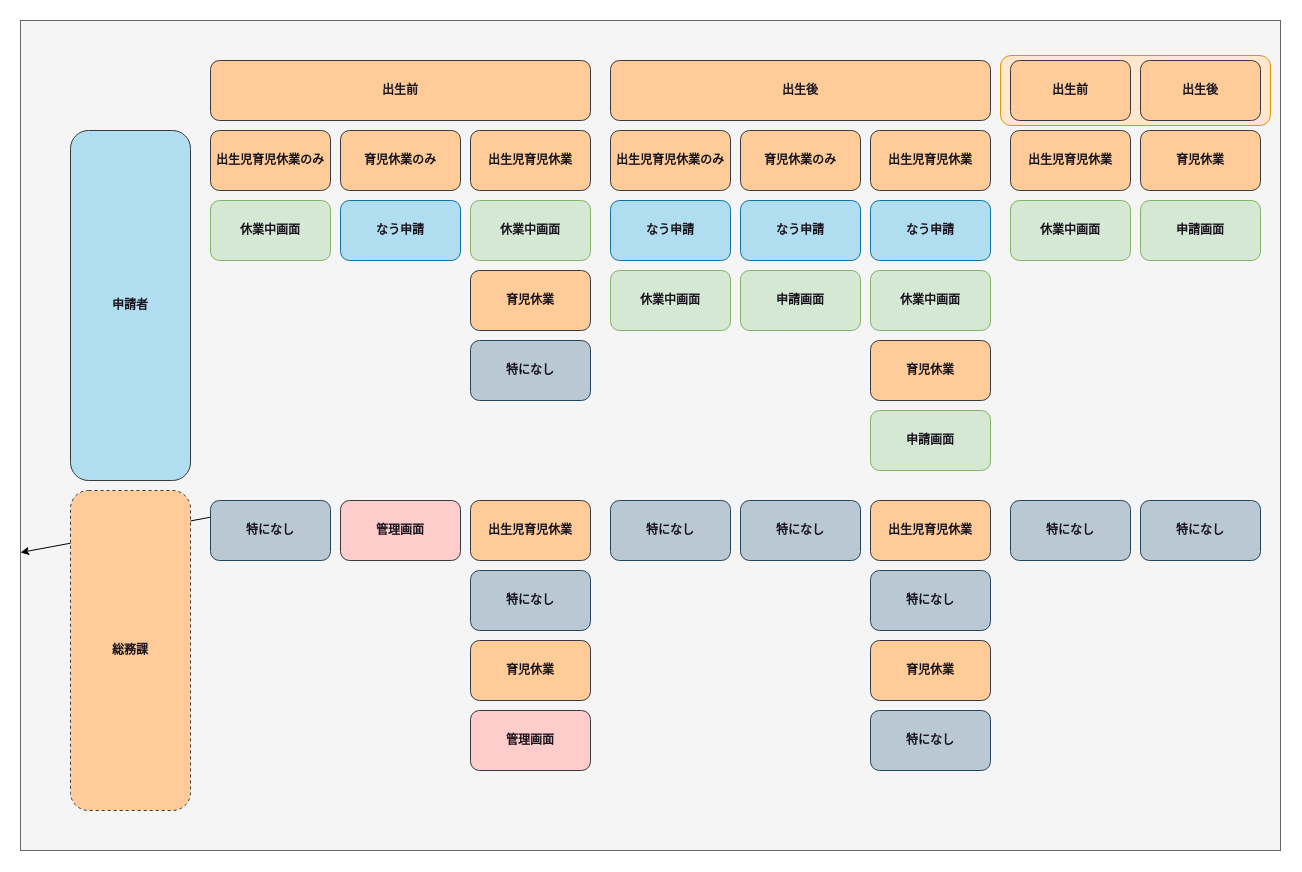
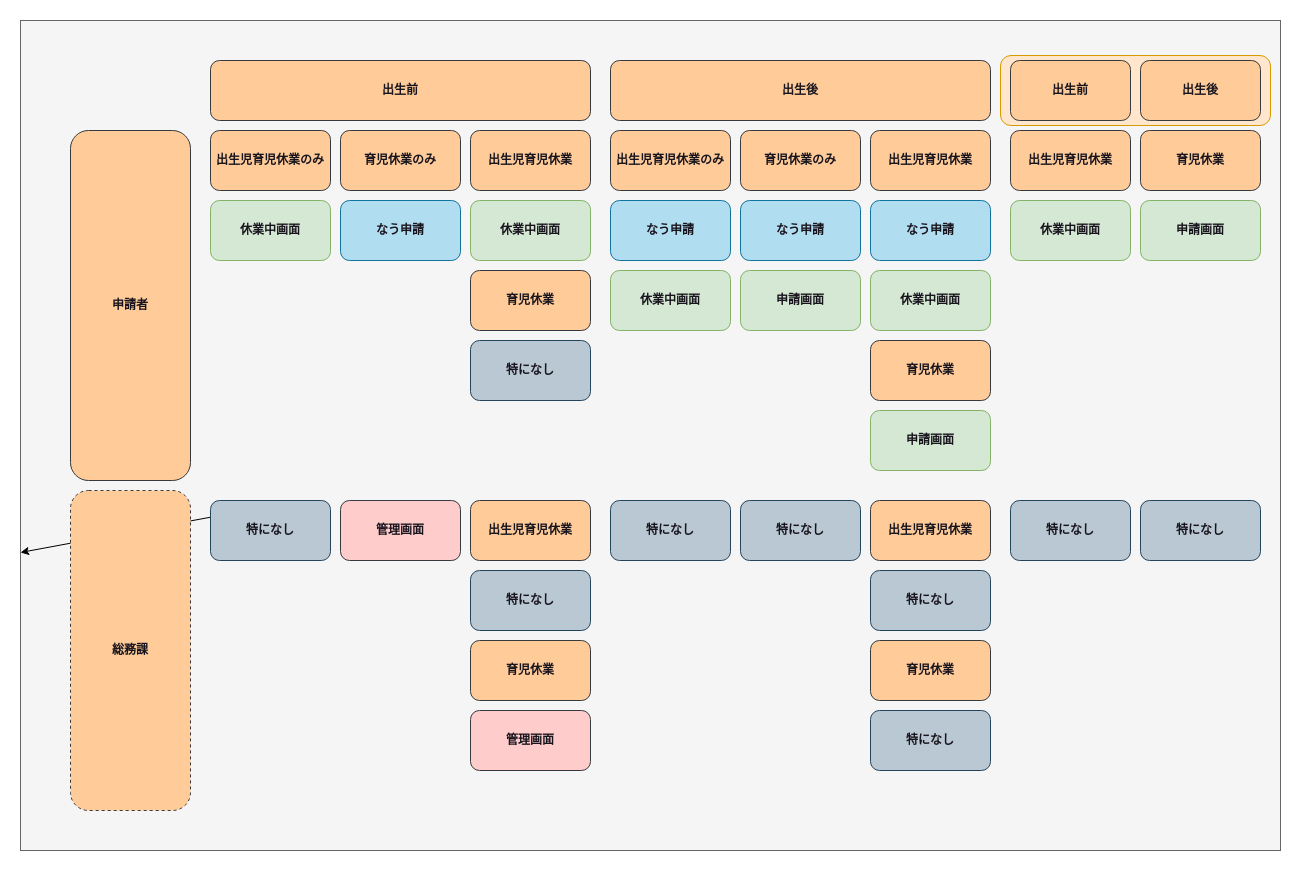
(131, 306) -> (131, 306)
